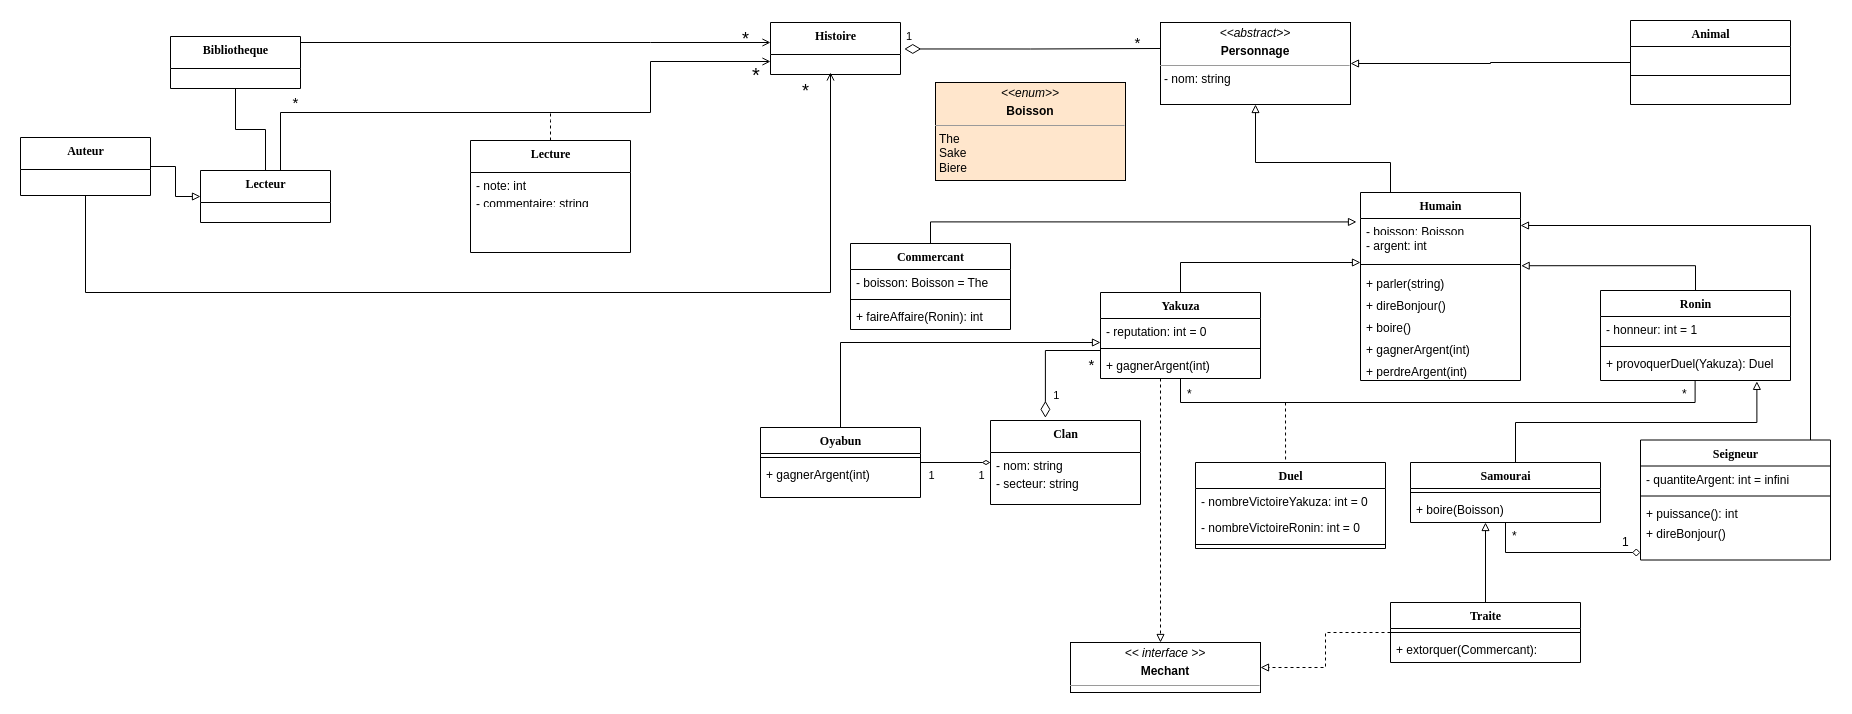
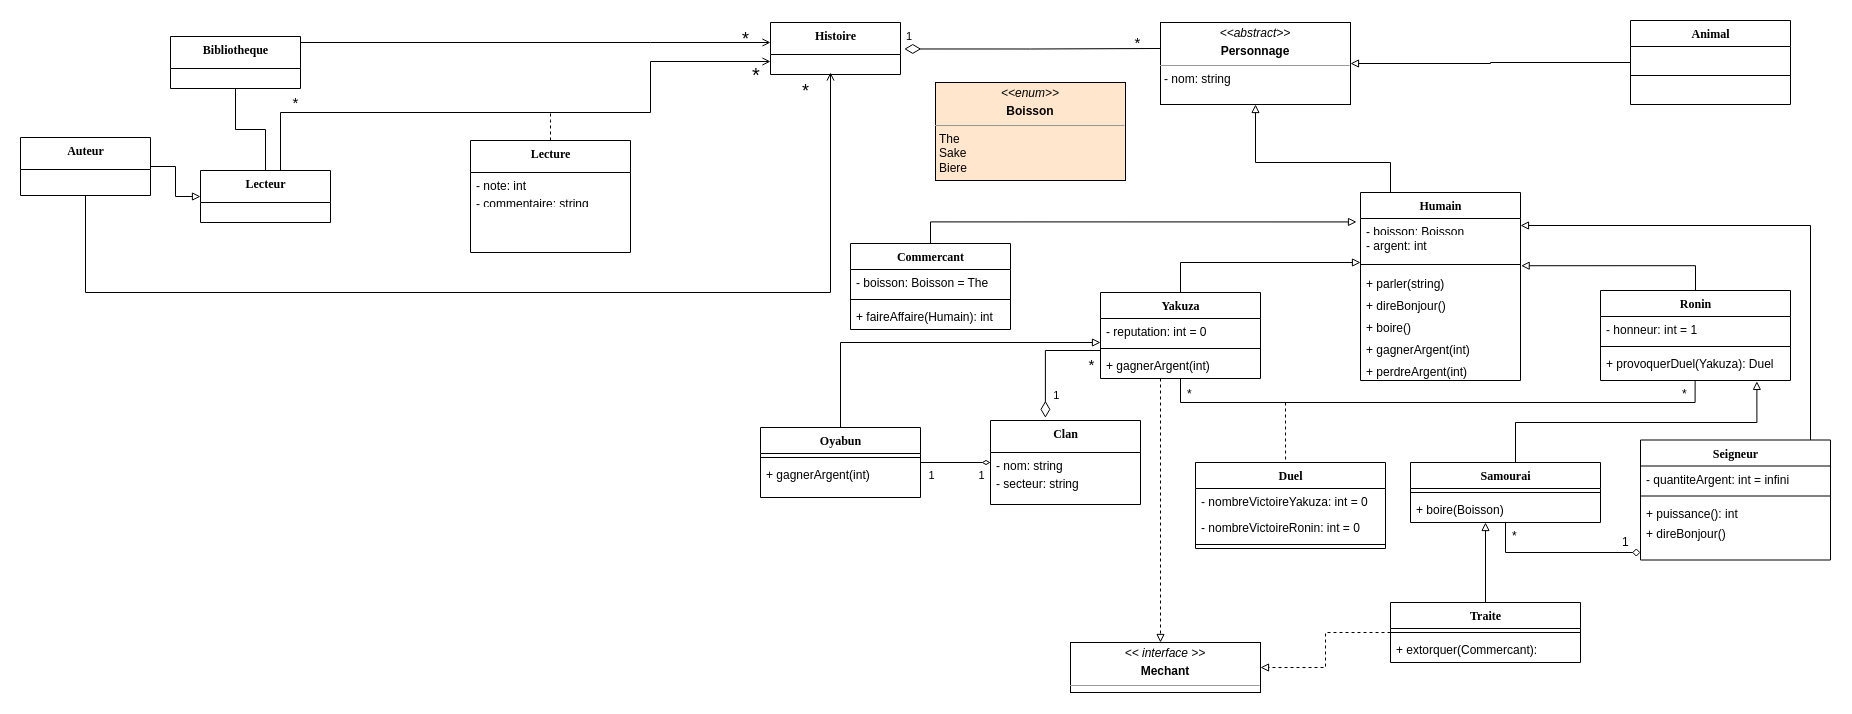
(932, 325) -> (932, 325)
